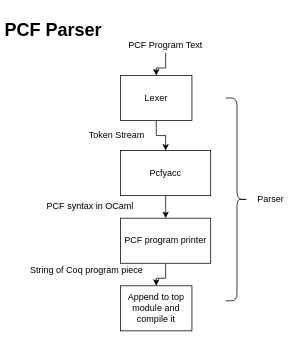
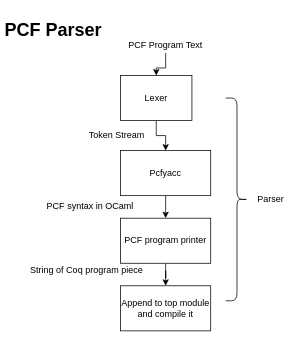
(156, 308) -> (165, 308)
